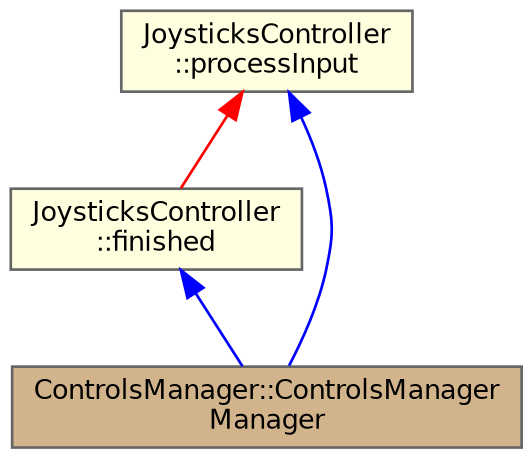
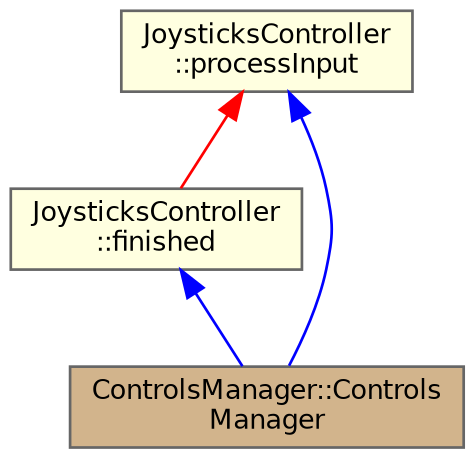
(267, 407) -> (267, 407)
